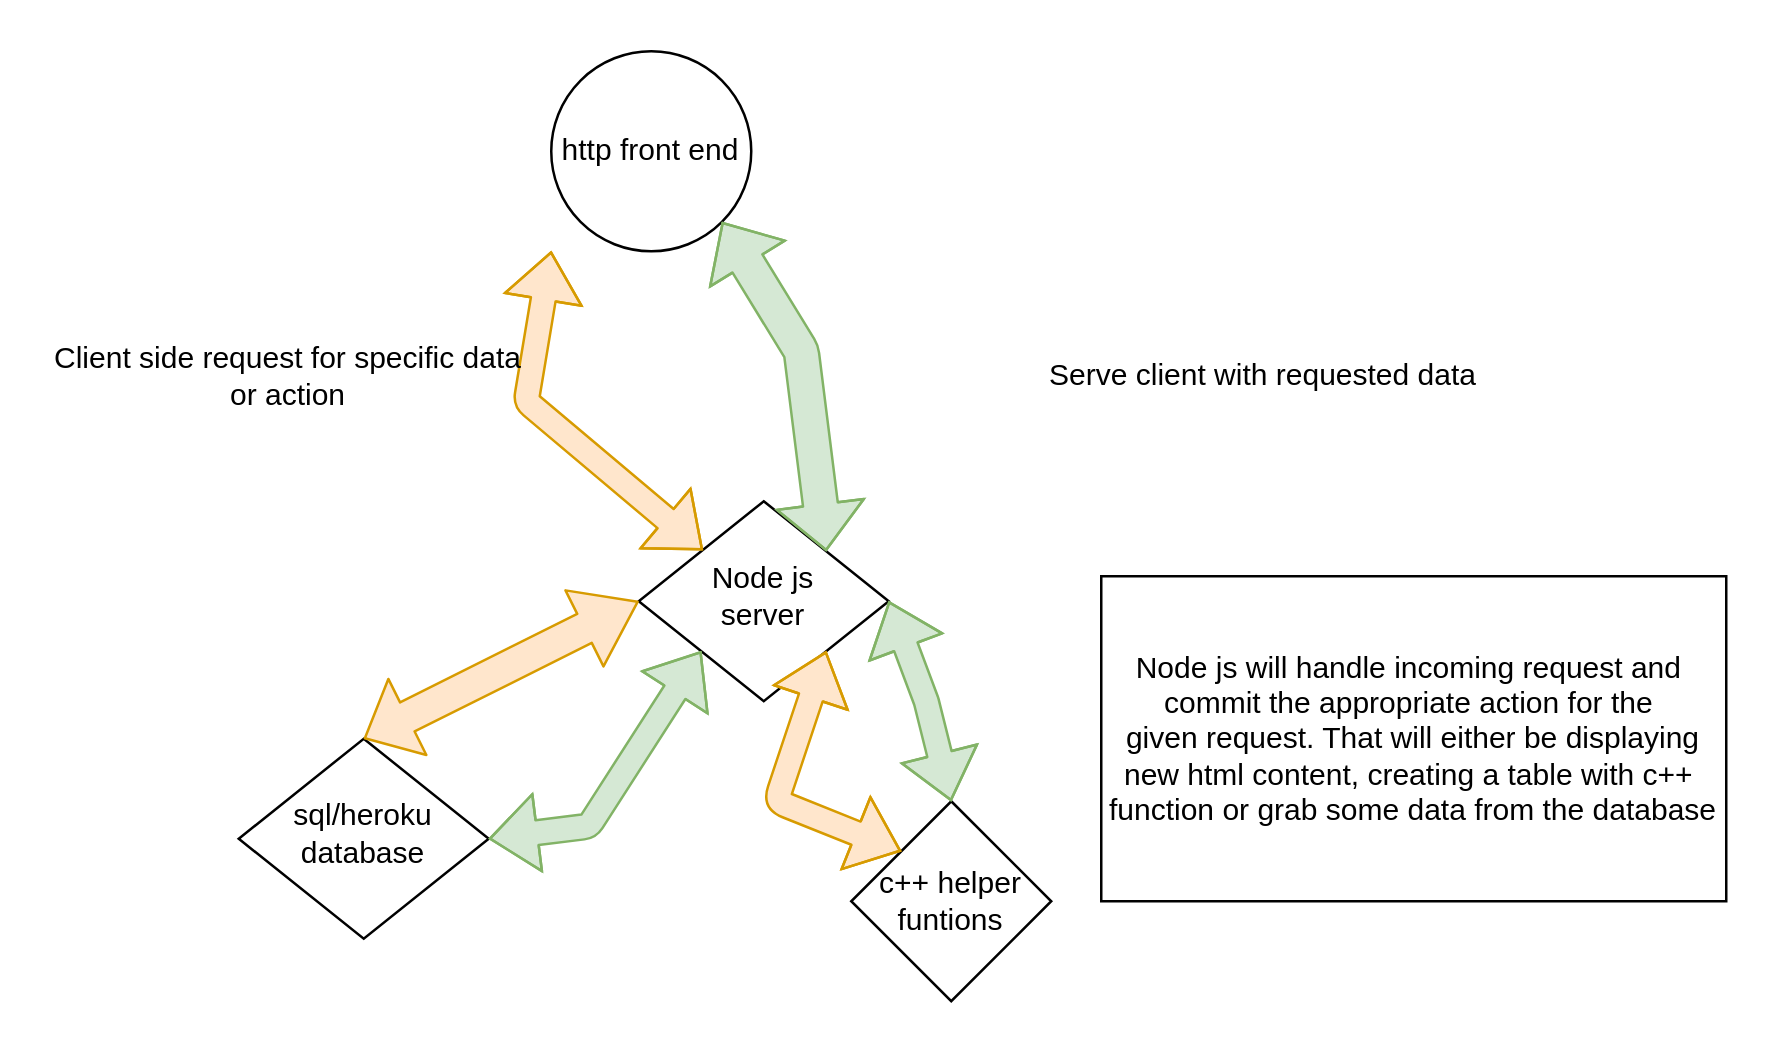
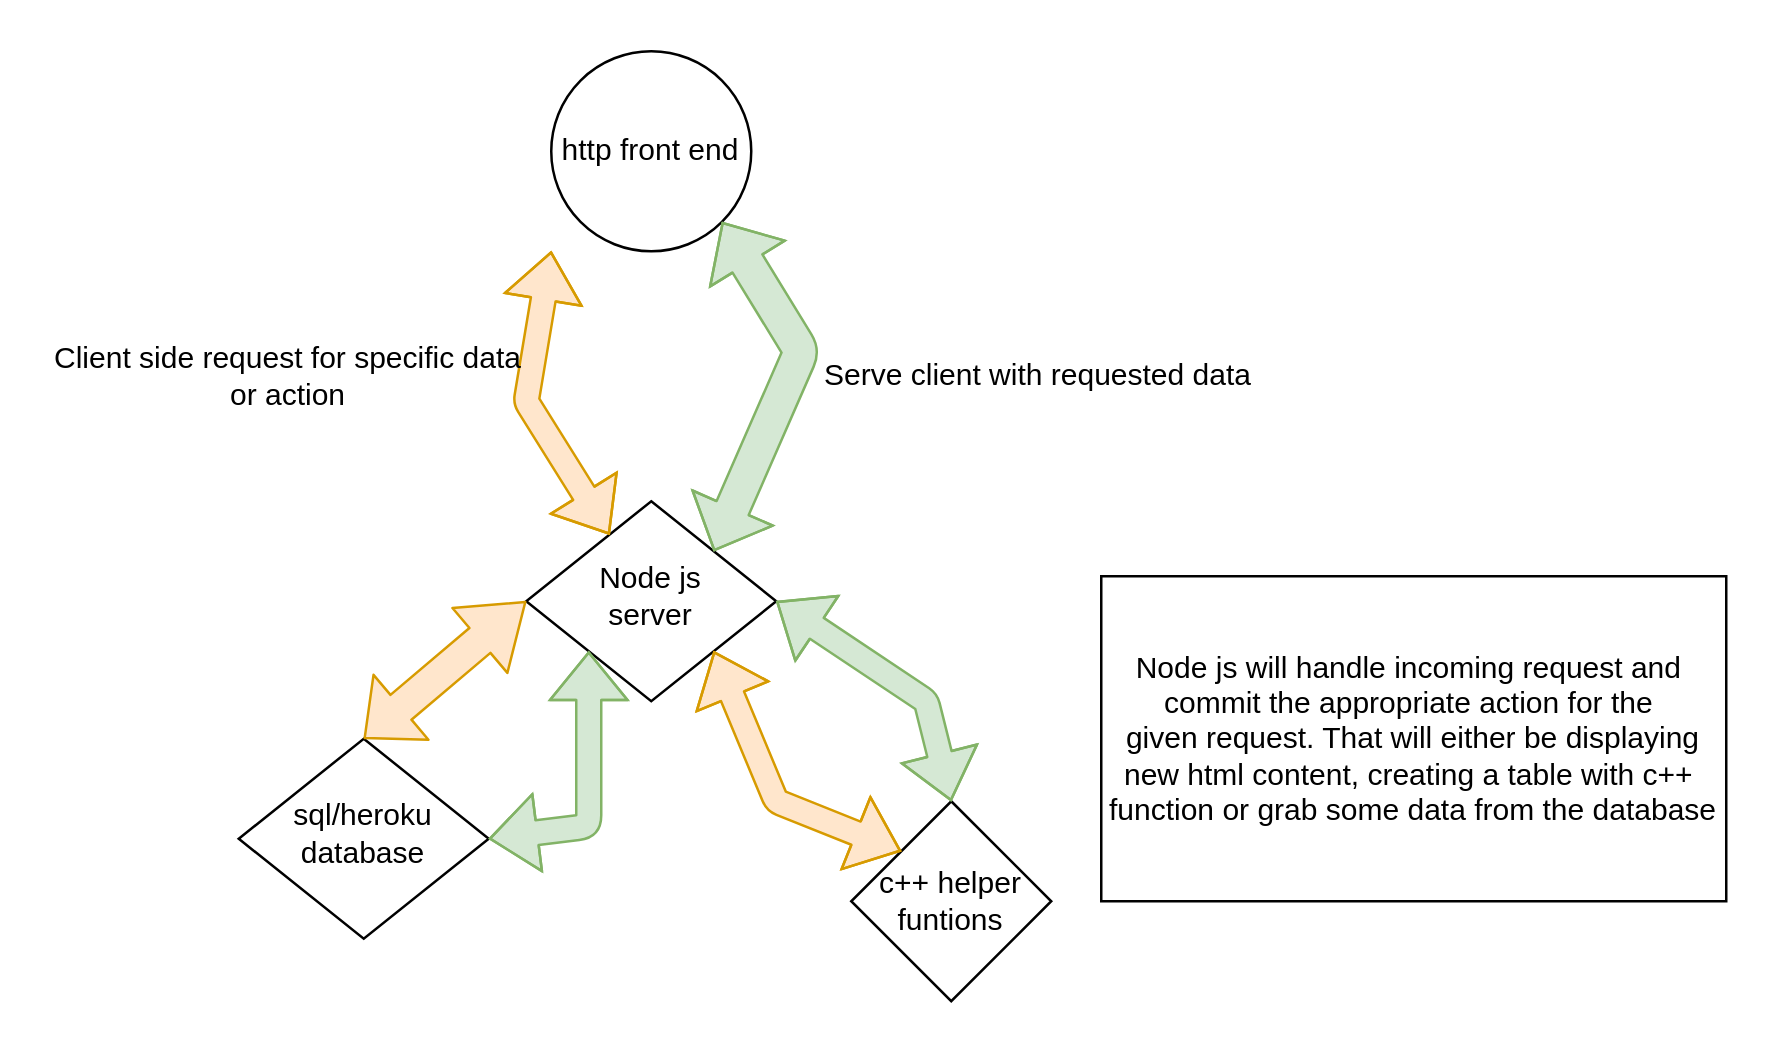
(1264, 376) -> (1039, 376)
(764, 601) -> (651, 601)
